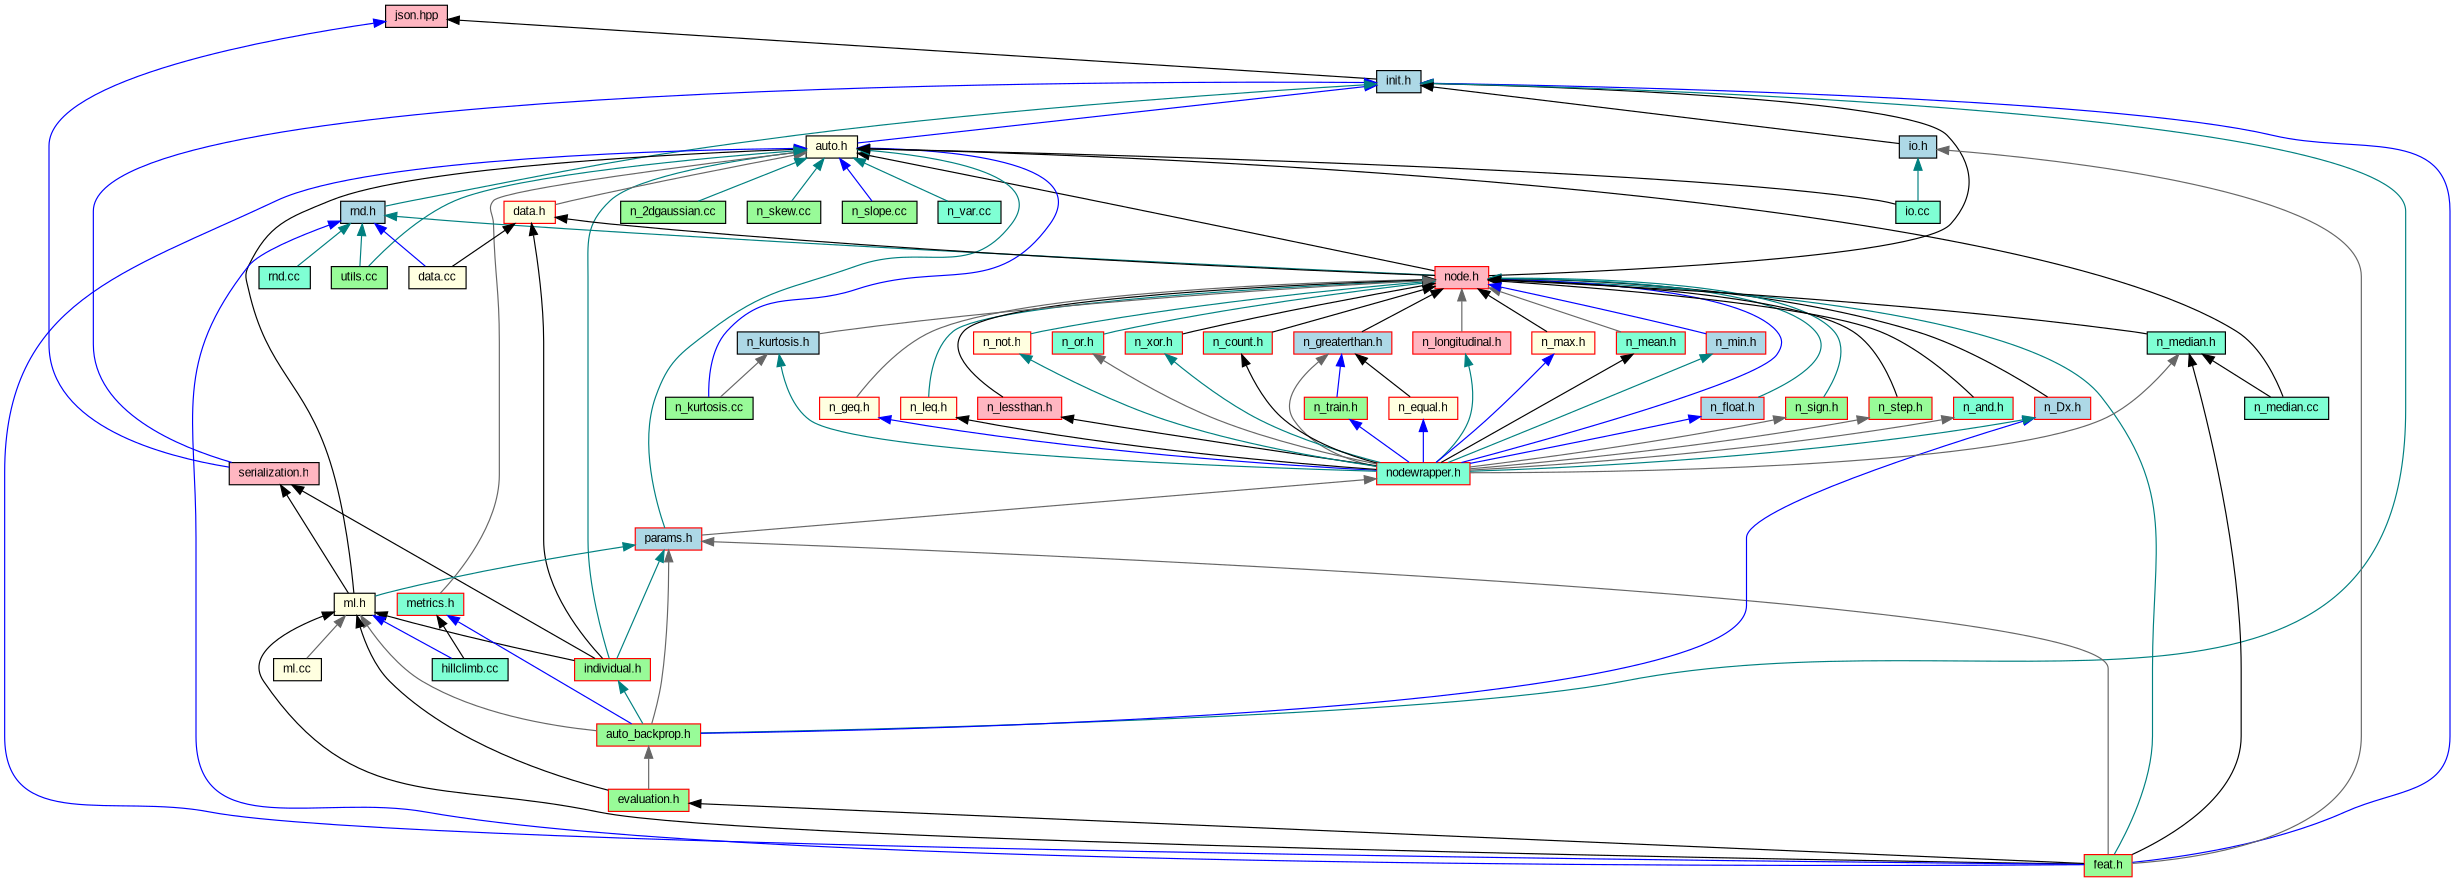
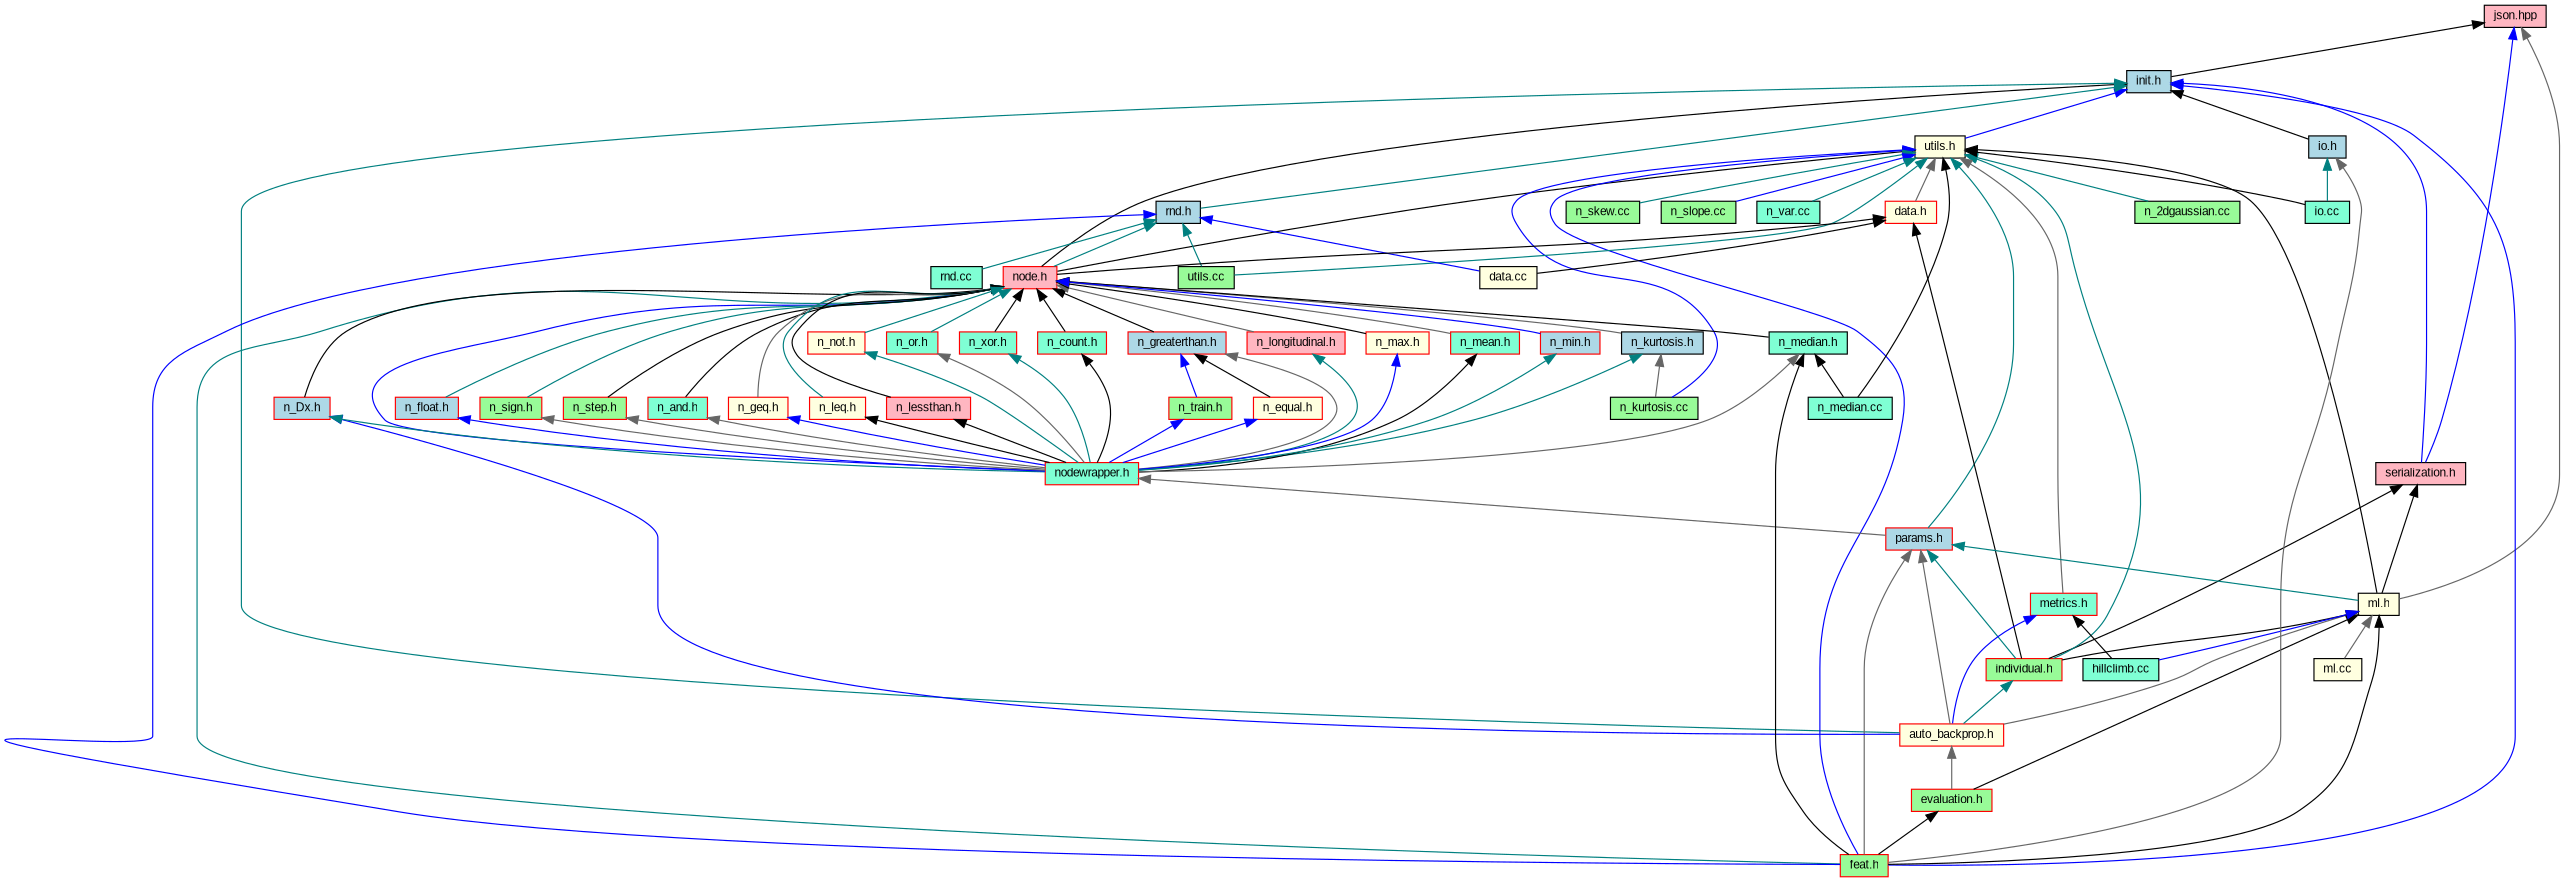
(832, 147) -> (1940, 147)
none -> (2560, 362)
(649, 735) -> (1952, 735)
